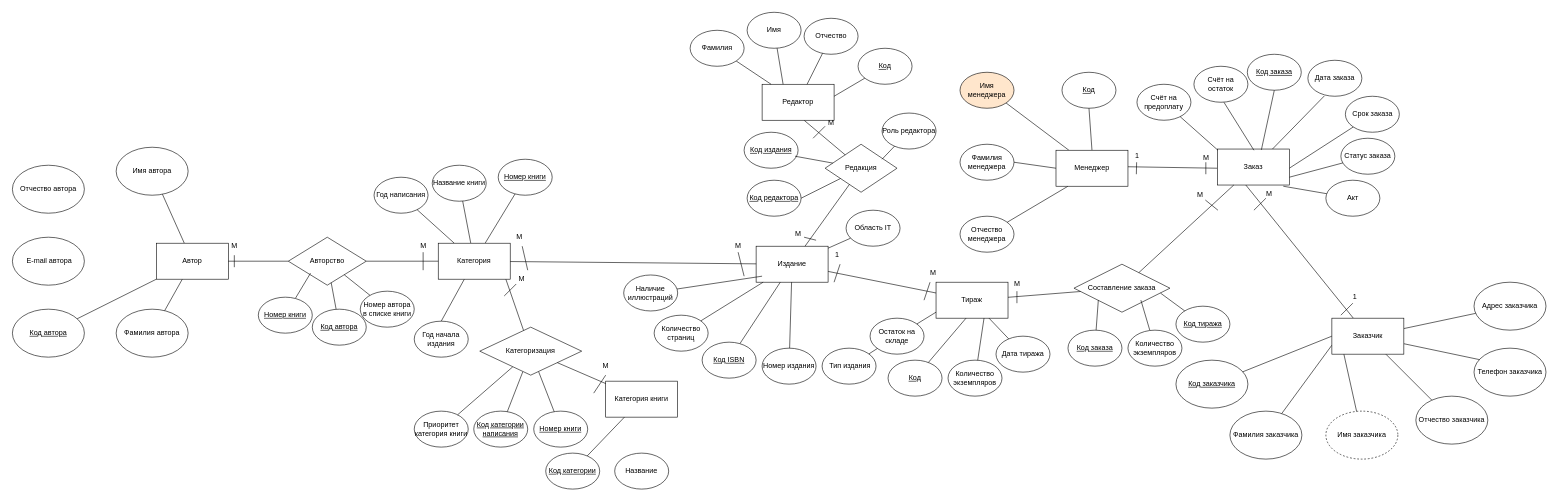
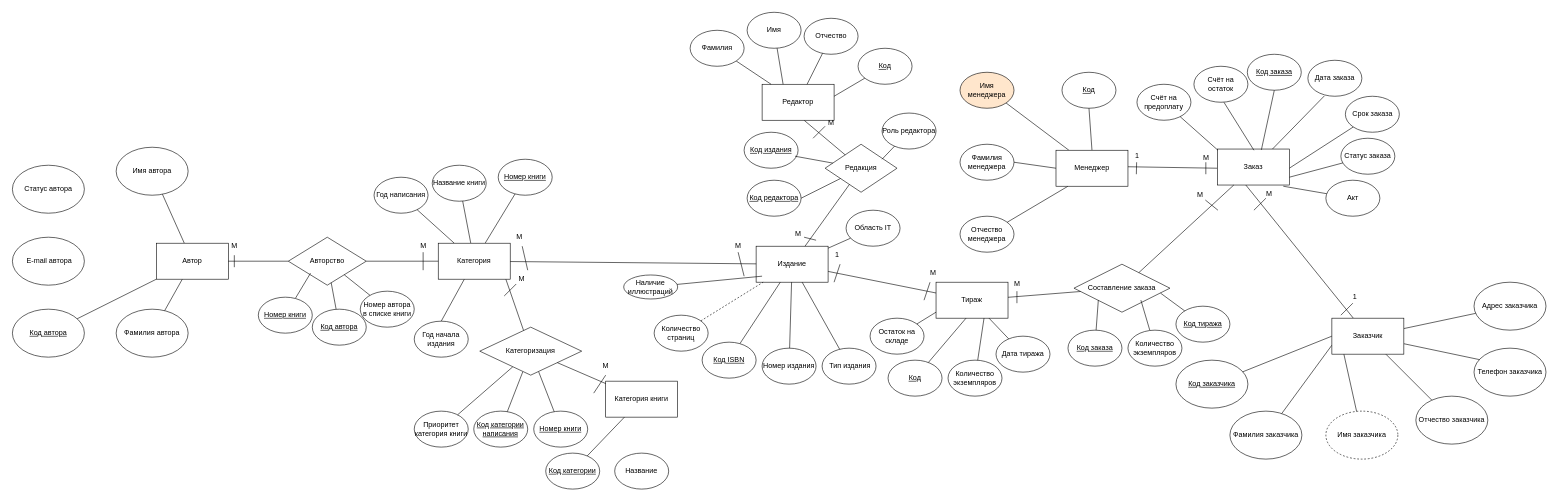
(48, 189) -> (48, 189)
(651, 293) -> (651, 287)
(732, 302) -> (732, 302)
(873, 351) -> (821, 316)
